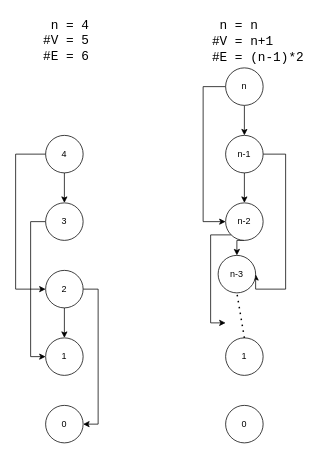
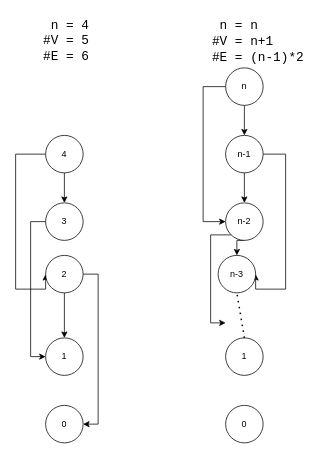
(64, 289) -> (64, 274)
